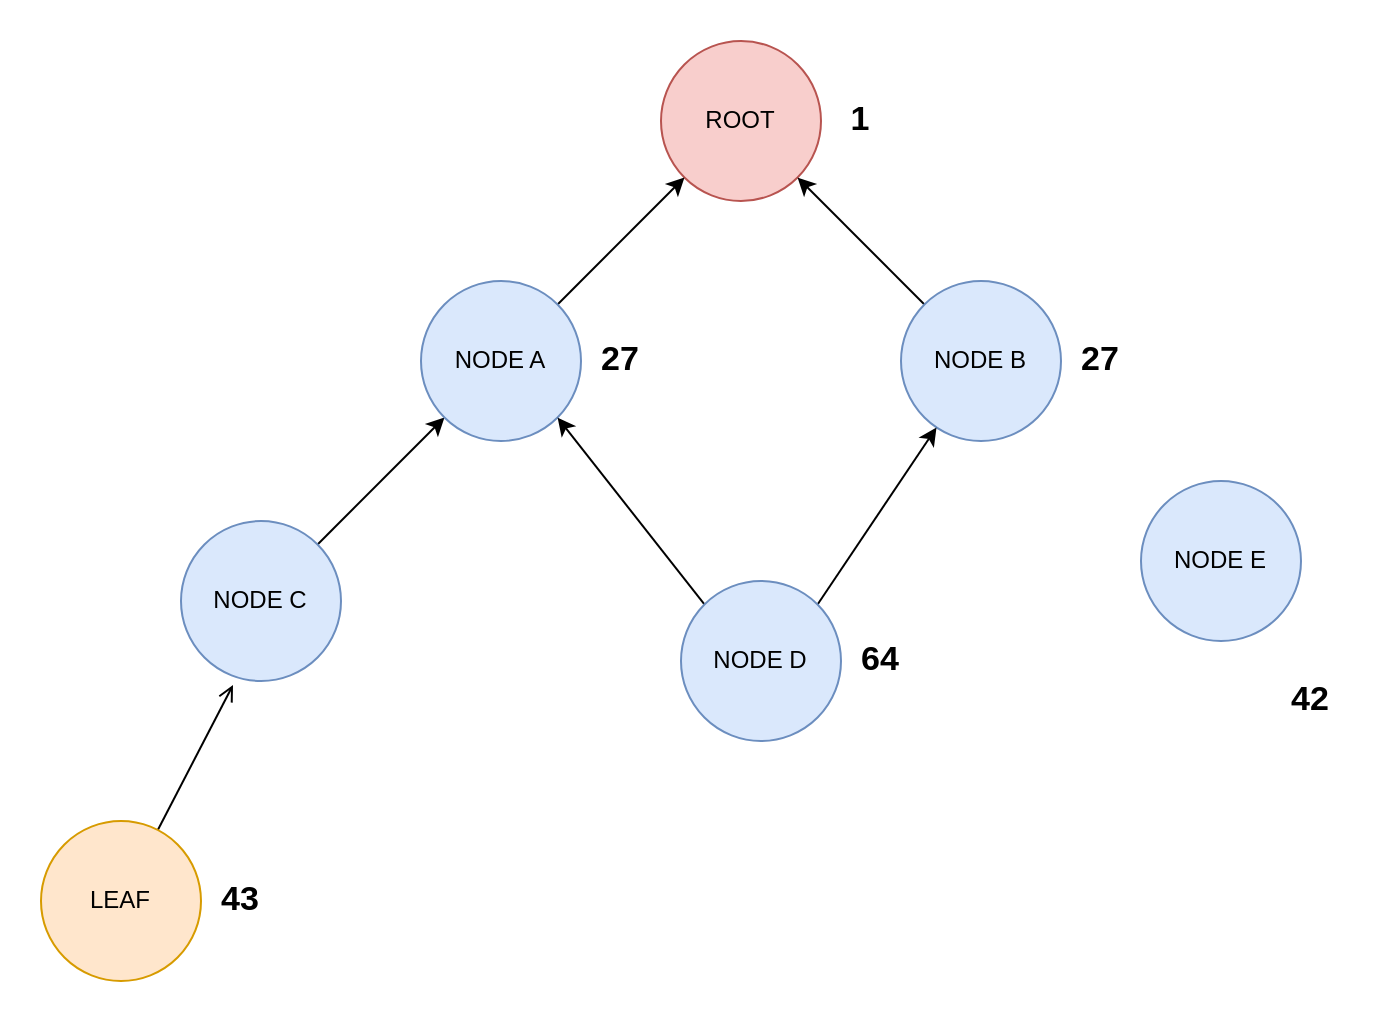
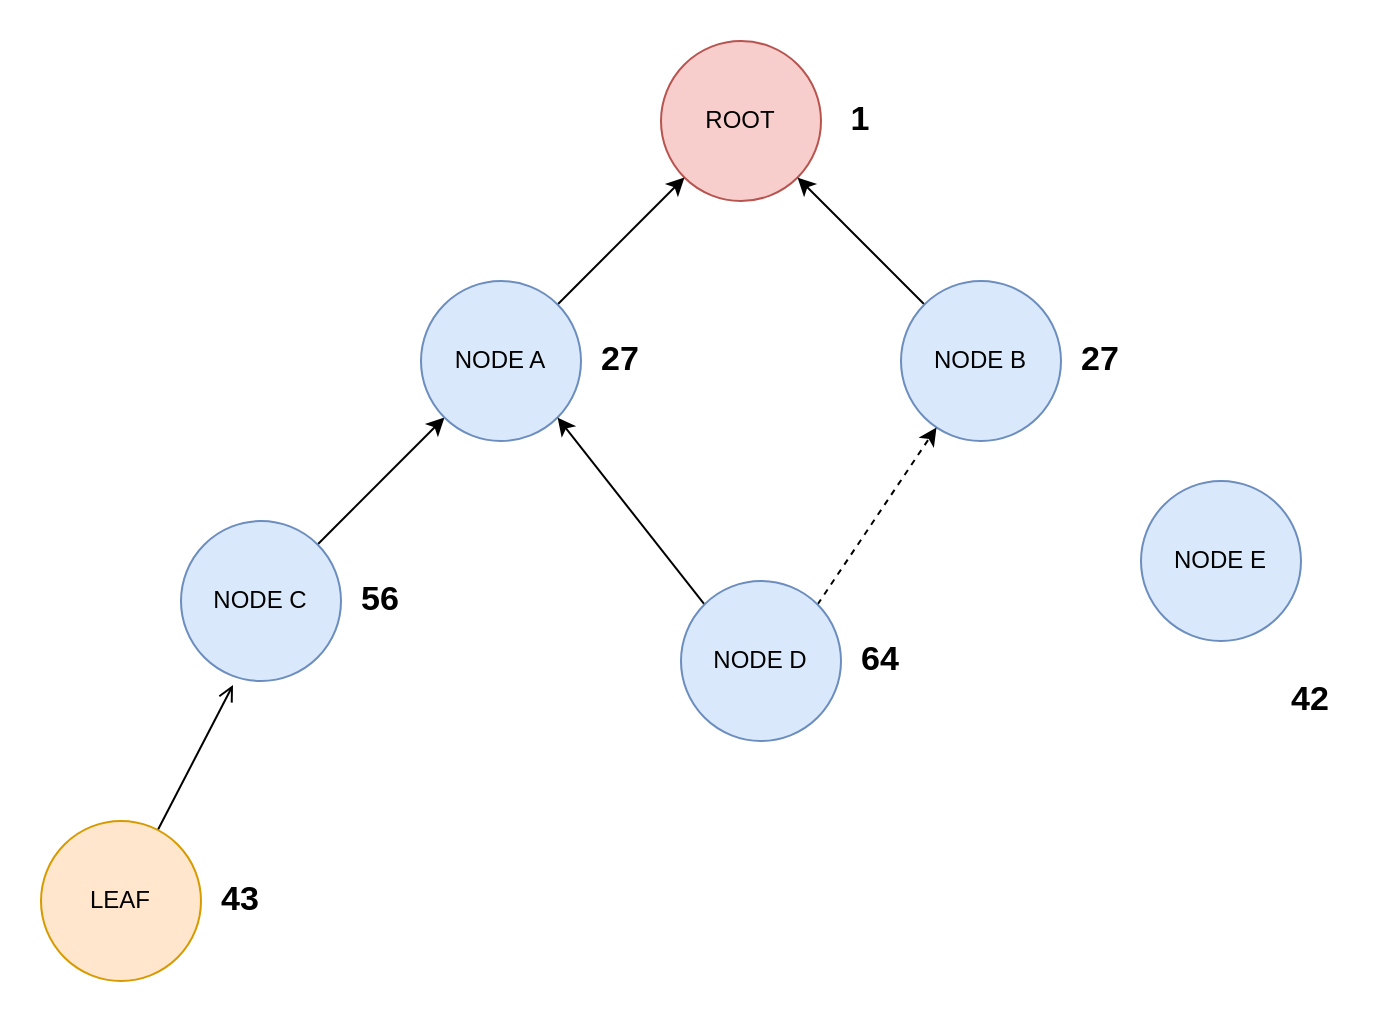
(875, 520) -> (875, 520)
none -> (381, 601)
